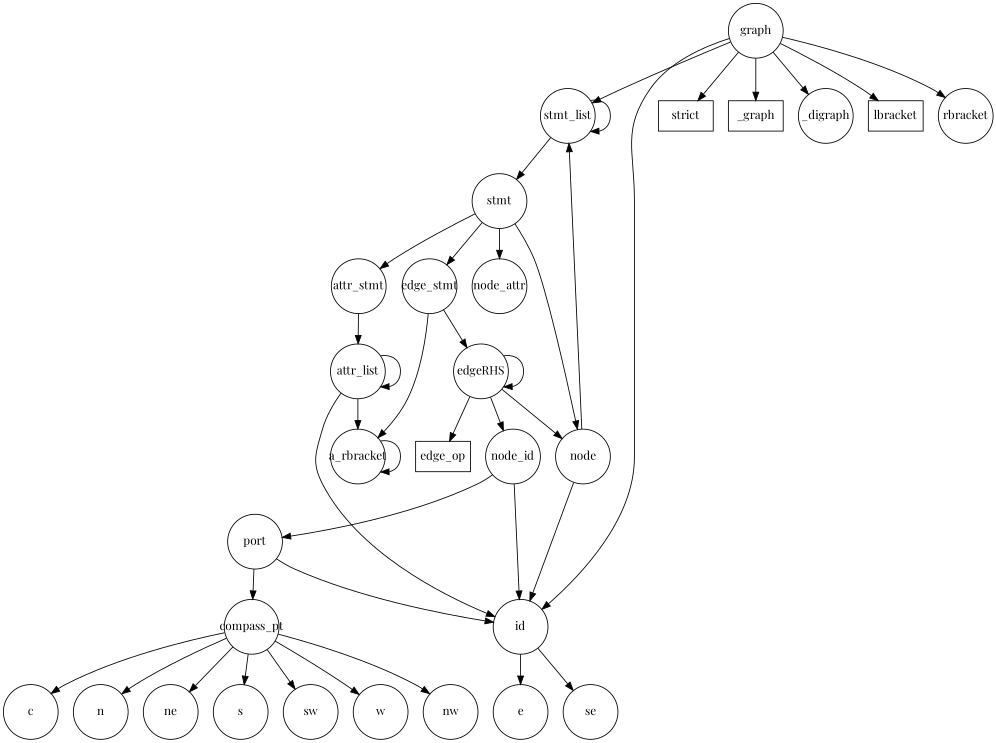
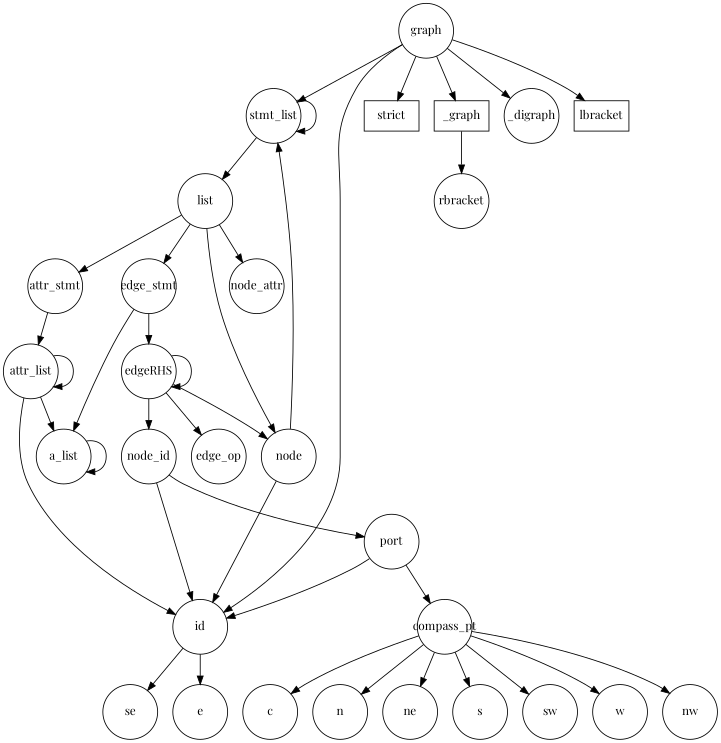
(862, 60) -> (462, 148)
(500, 201) -> (205, 201)
(358, 457) -> (64, 457)
(443, 457) -> (219, 457)
